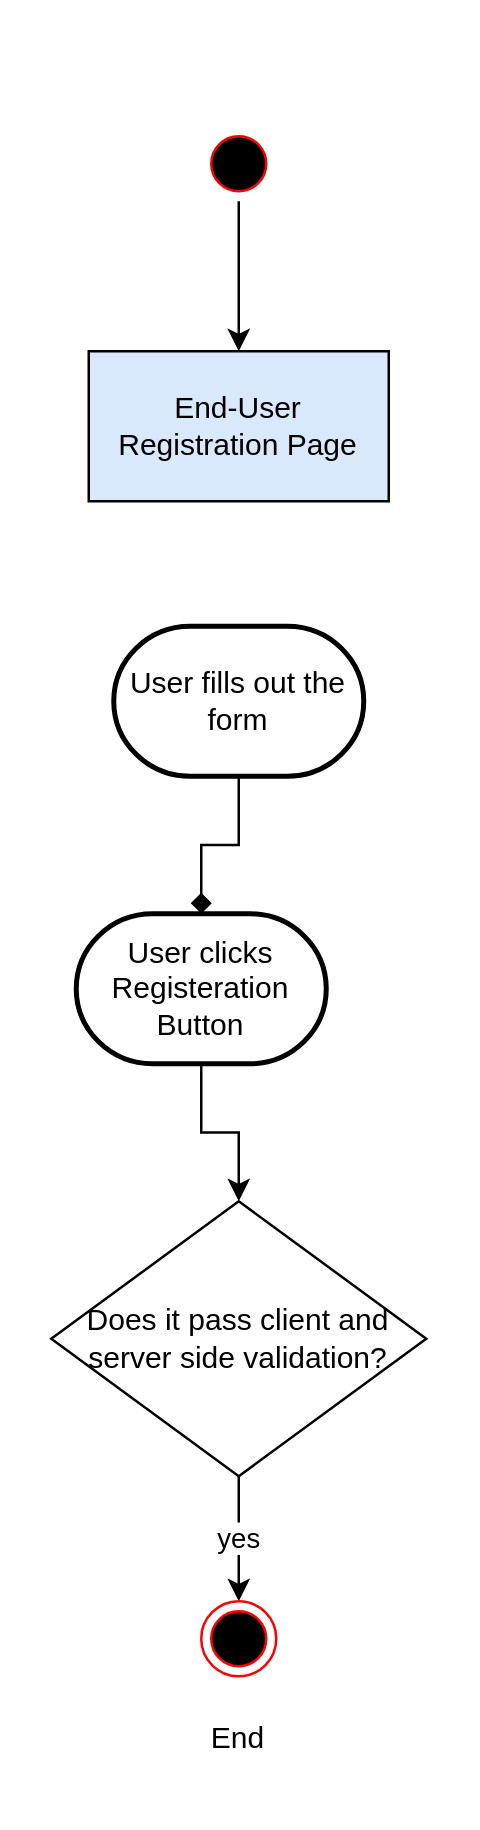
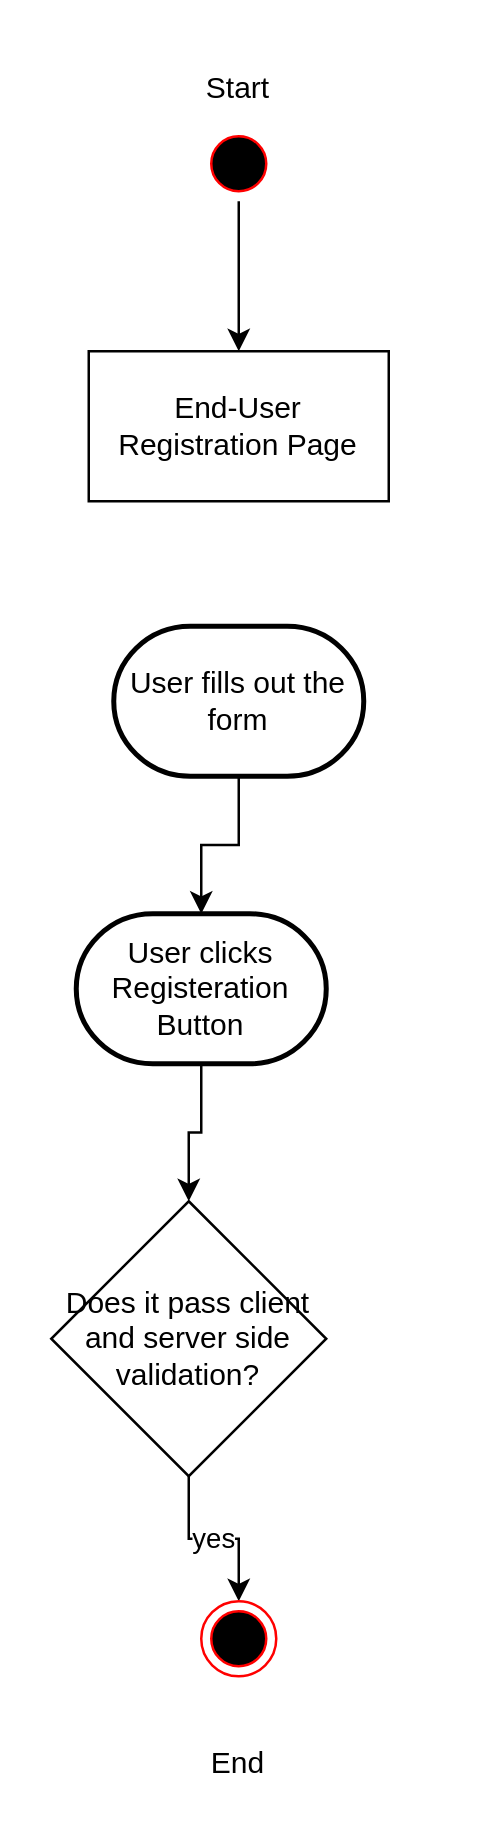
none -> (239, 89)
(239, 426) -> (239, 426)
(201, 893) -> (201, 894)
(239, 1339) -> (189, 1339)
(239, 1739) -> (239, 1764)
